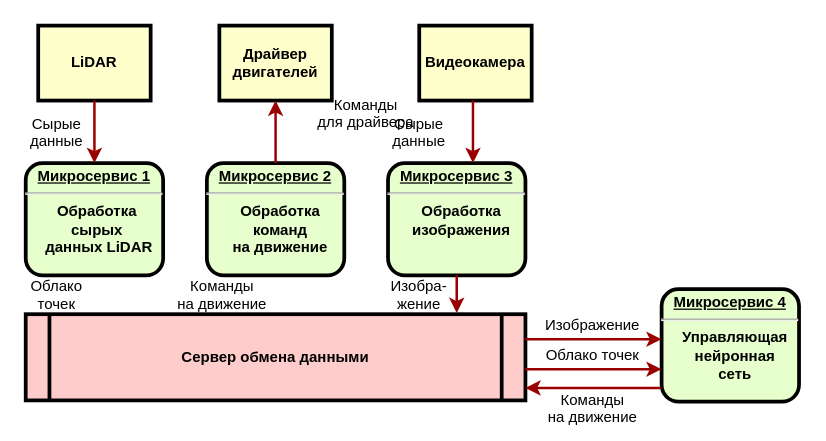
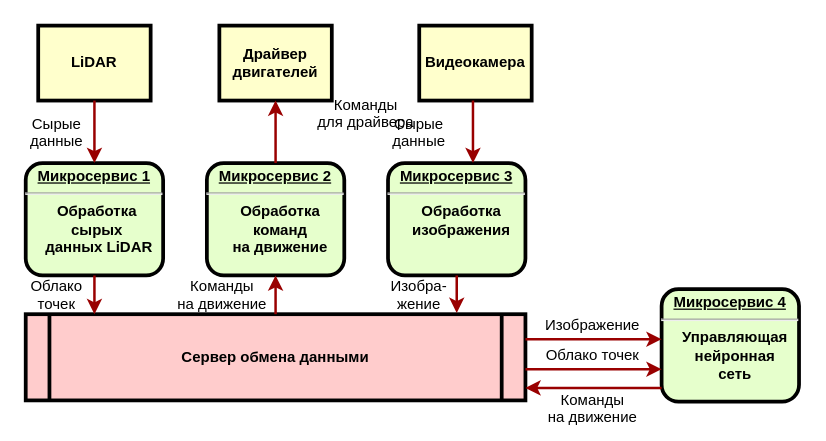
none -> (94, 290)
none -> (276, 300)
